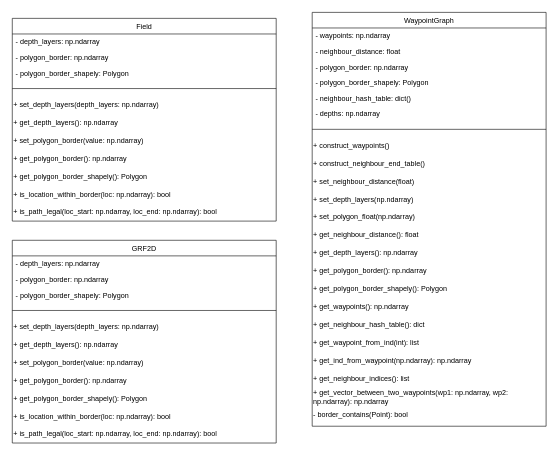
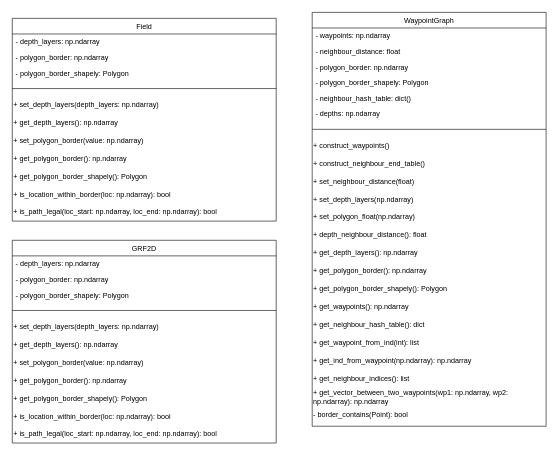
(374, 235) -> (378, 235)
